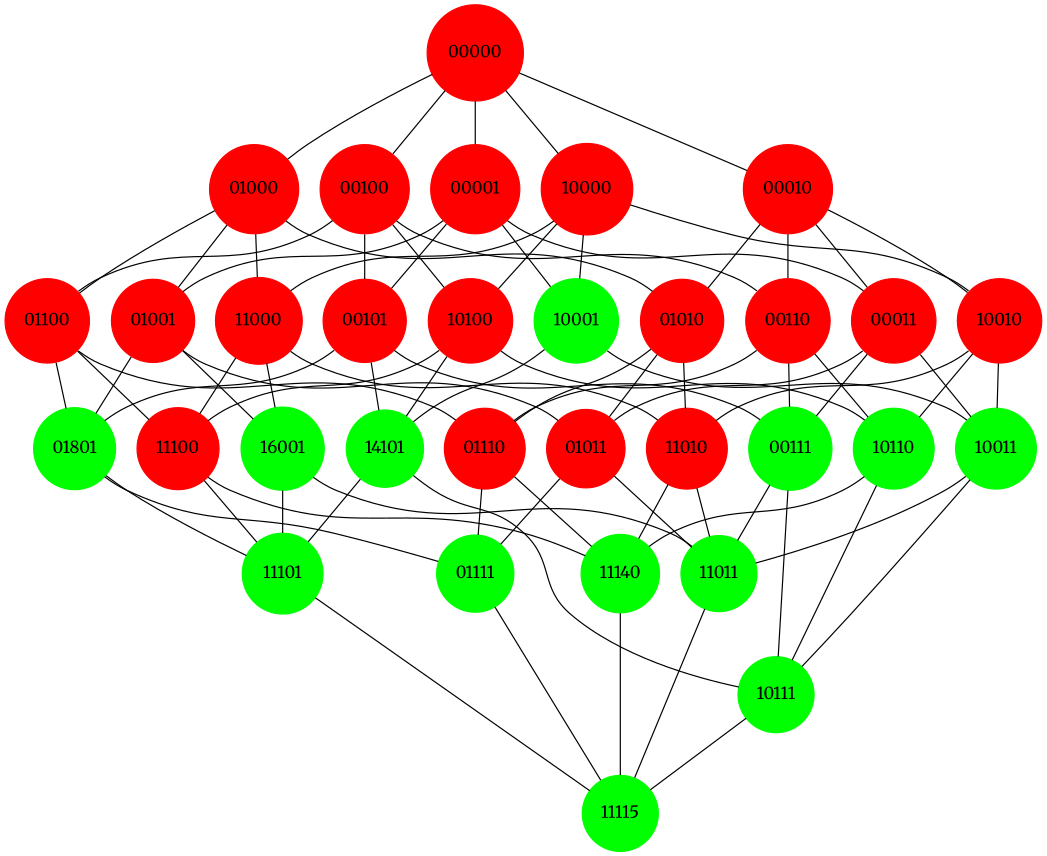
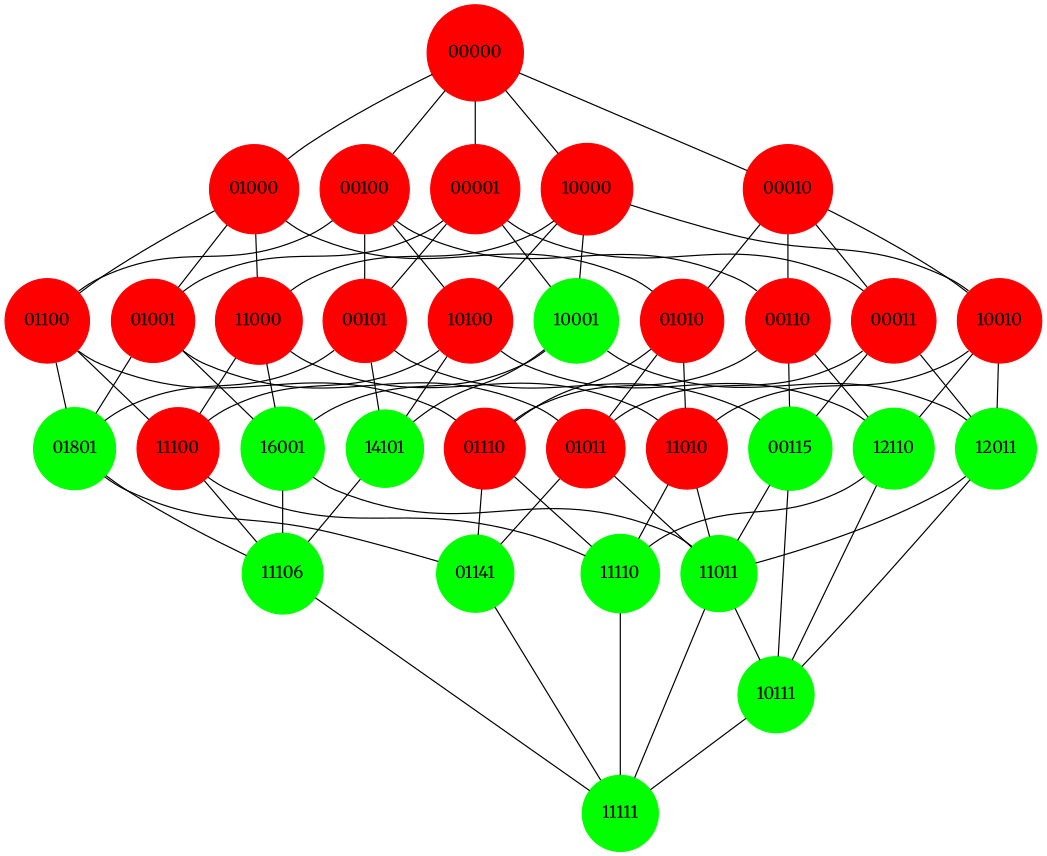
none -> (430, 386)
(790, 449) -> (790, 449)
(894, 449) -> (894, 449)
(996, 449) -> (996, 449)
(283, 574) -> (283, 574)
(475, 574) -> (475, 574)
(620, 574) -> (620, 574)
(559, 601) -> (748, 634)
(620, 813) -> (620, 813)
